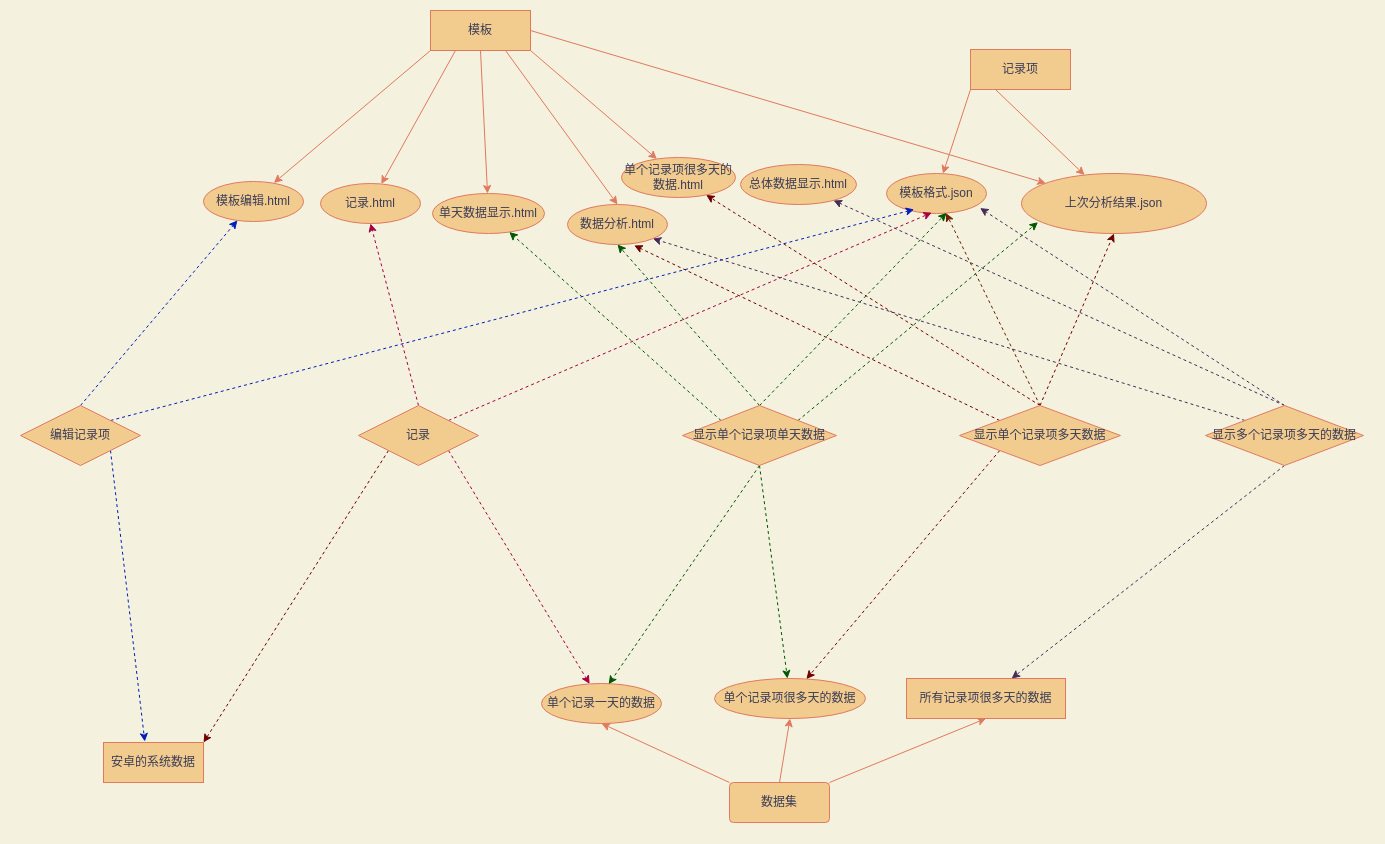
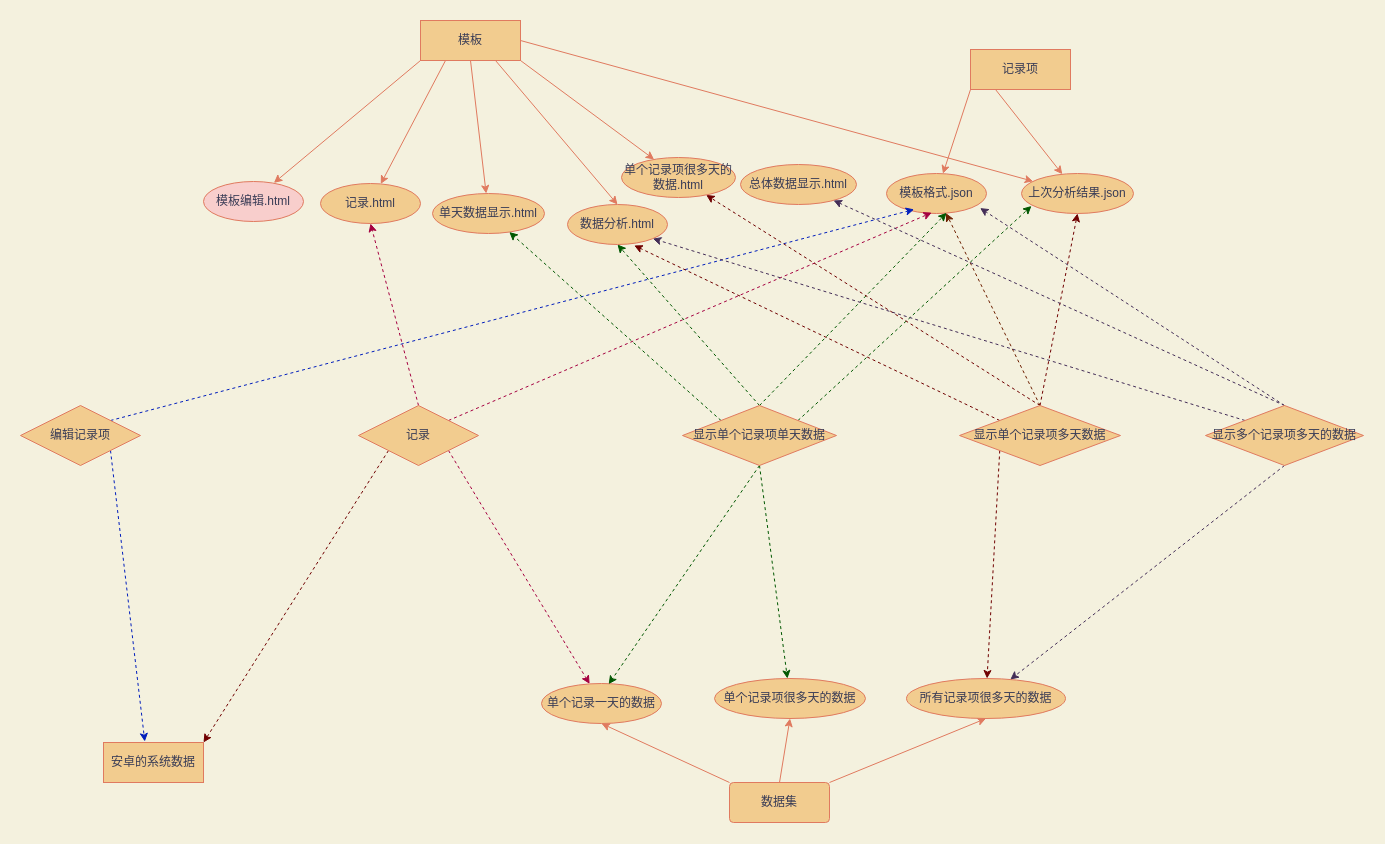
(481, 31) -> (471, 41)
(254, 202) -> (254, 202)
(1114, 204) -> (1078, 194)
(157, 315) -> none
(905, 562) -> (994, 561)
(986, 699) -> (986, 699)
